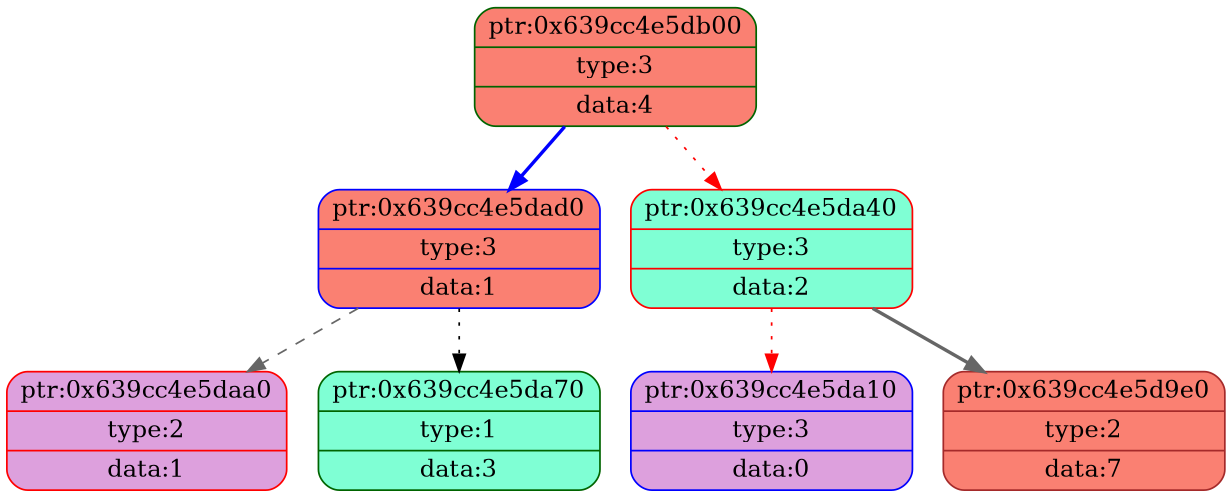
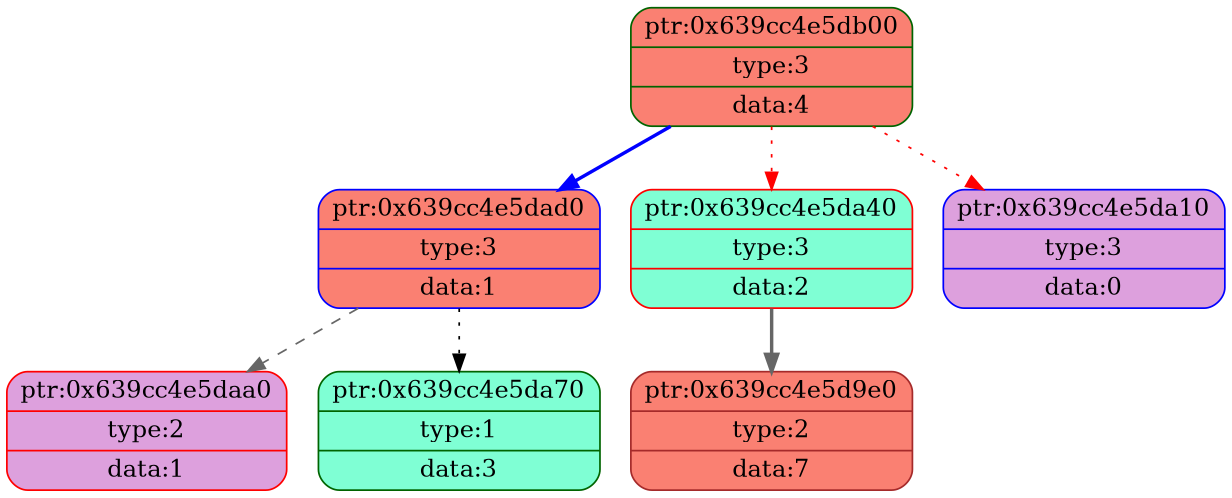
(772, 331) -> (920, 154)
